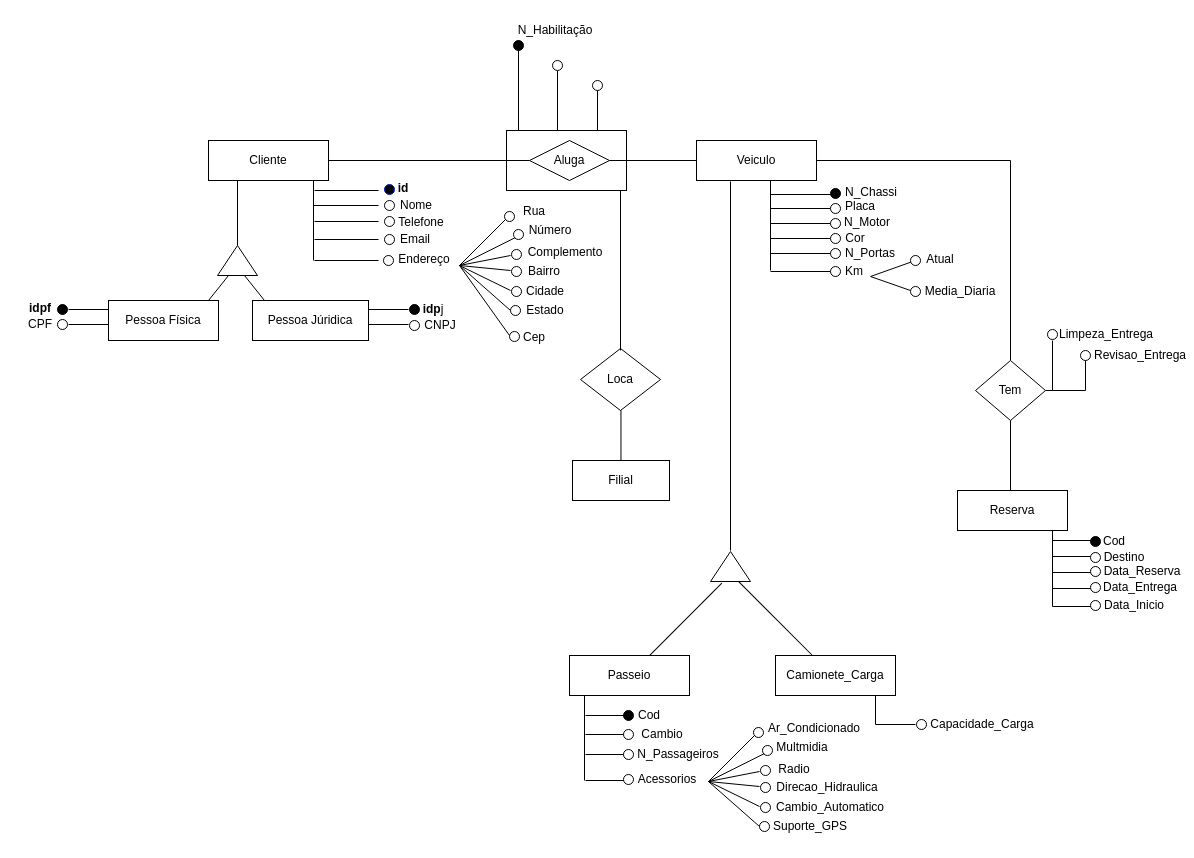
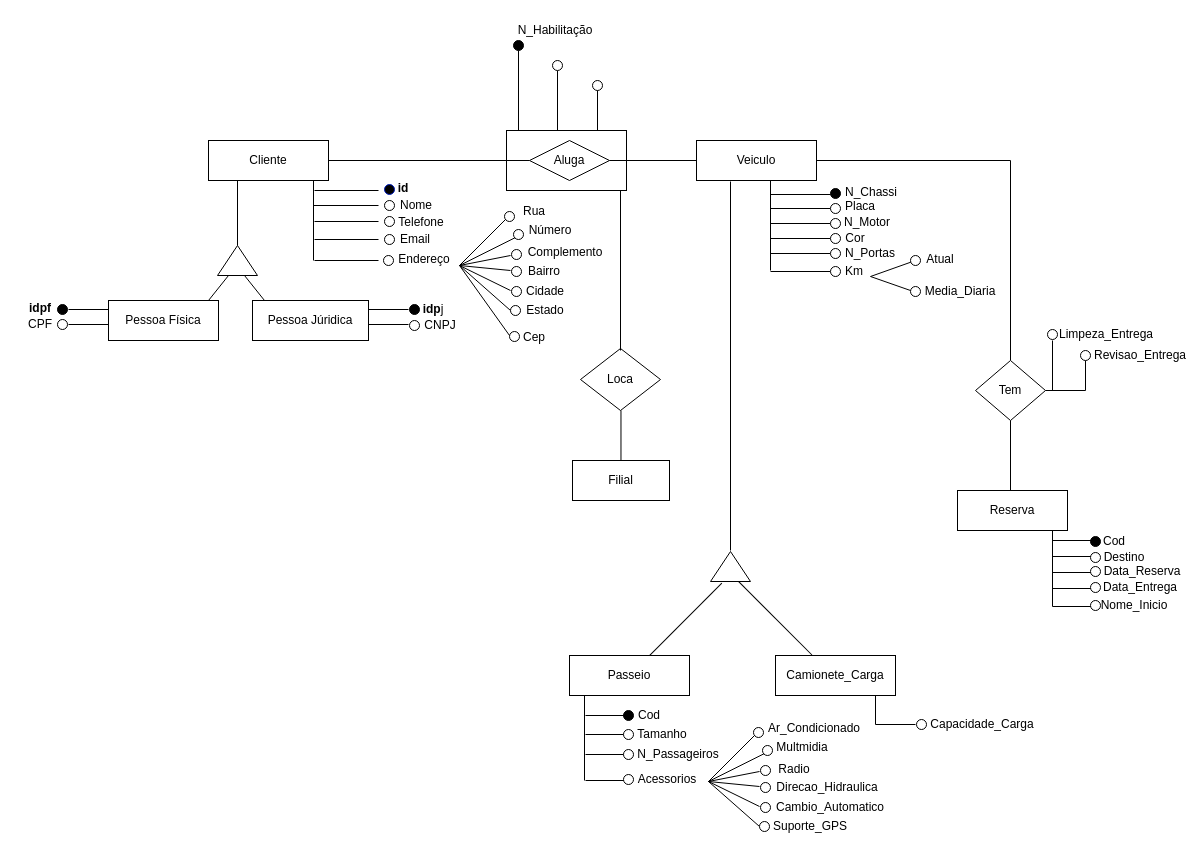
(1135, 606) -> (1135, 606)
(663, 735) -> (663, 735)
